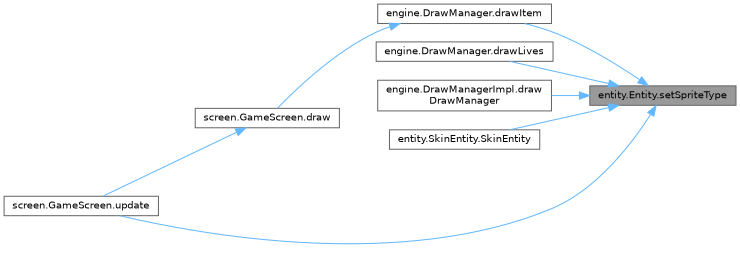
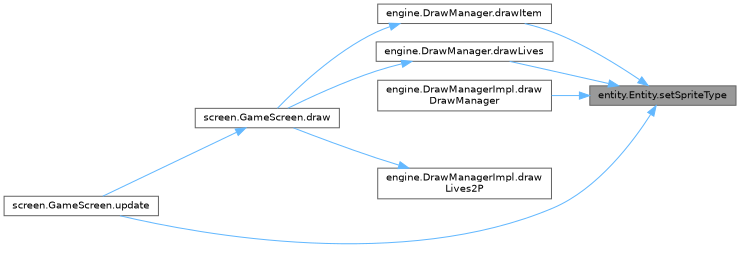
none -> (344, 83)
(465, 140) -> none
none -> (465, 183)
